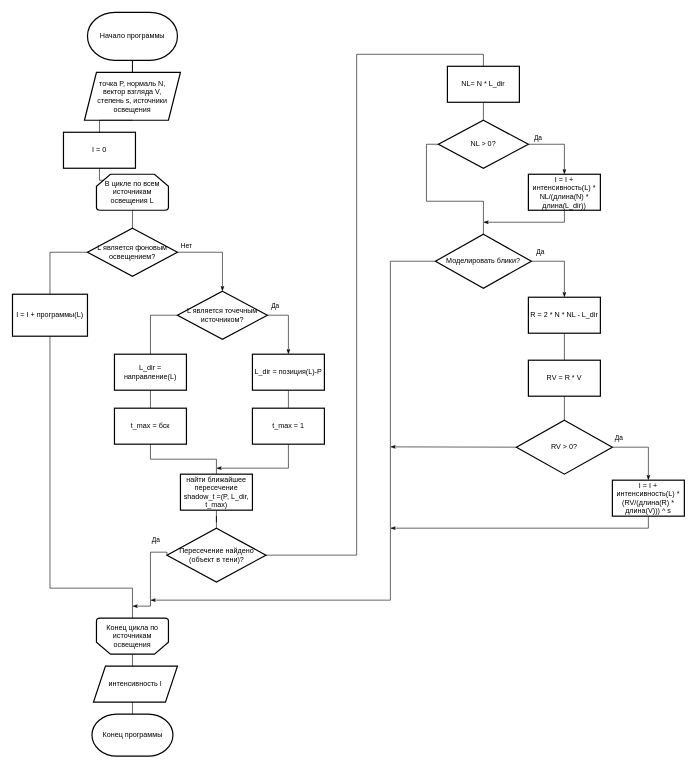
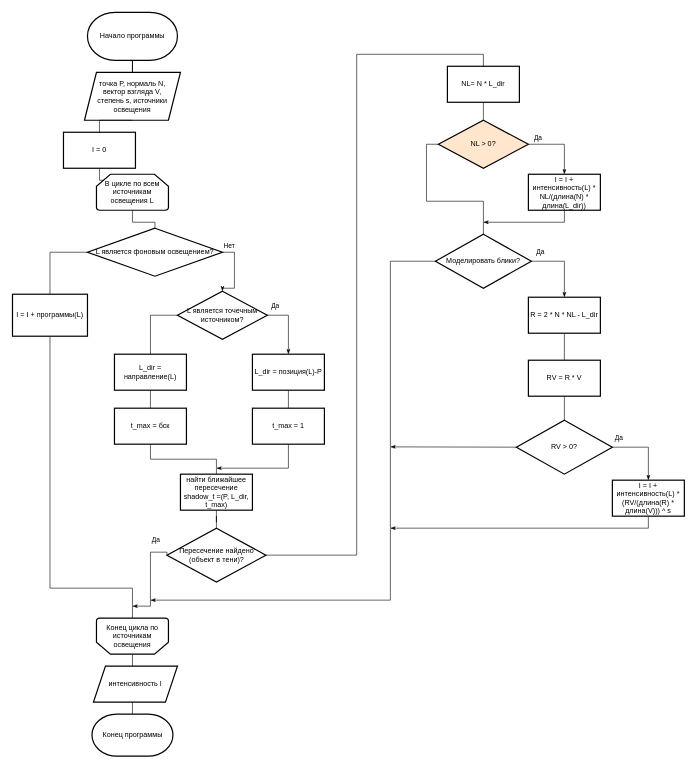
(483, 144) -> (483, 144)
(132, 252) -> (155, 252)
